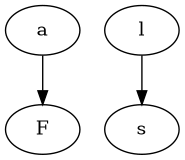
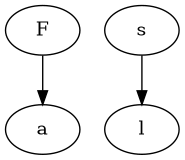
(43, 73) -> (43, 73)
(142, 73) -> (142, 73)
